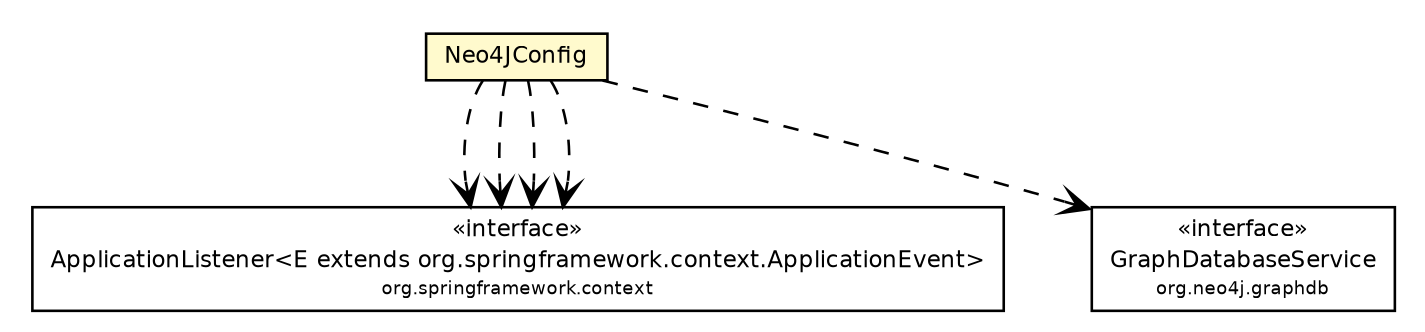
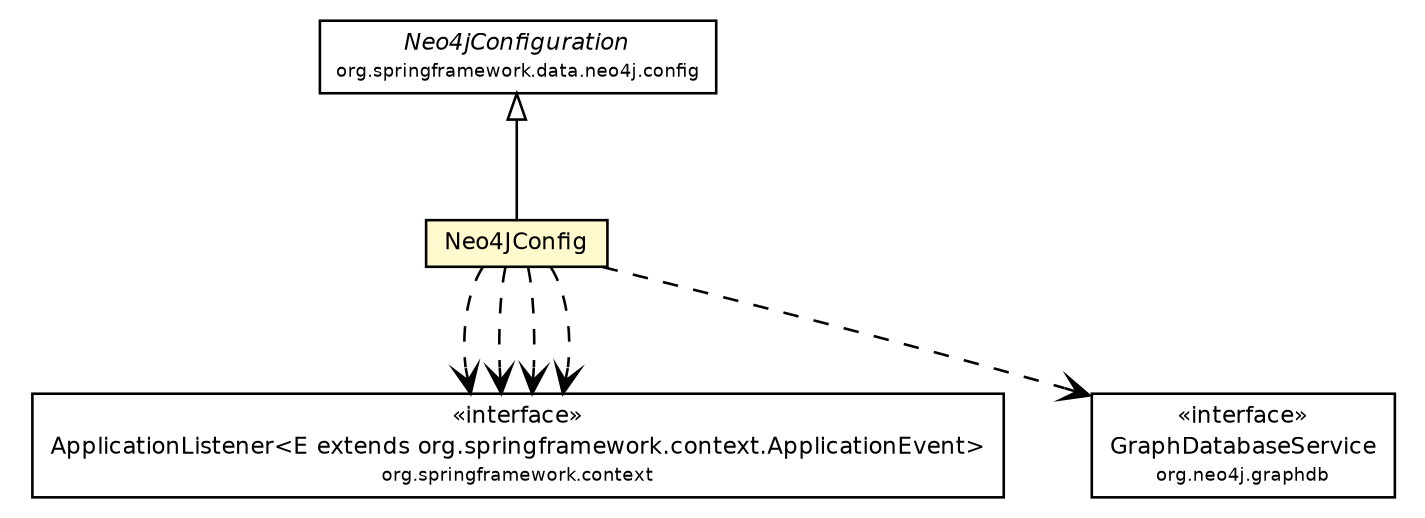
none -> (517, 57)
